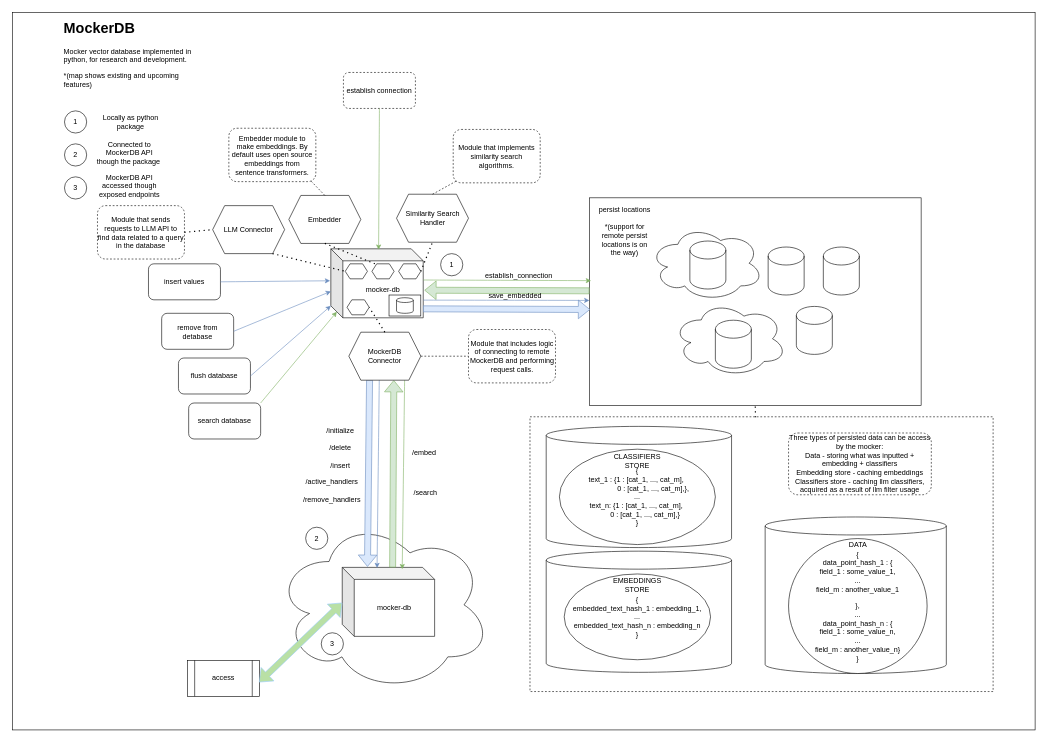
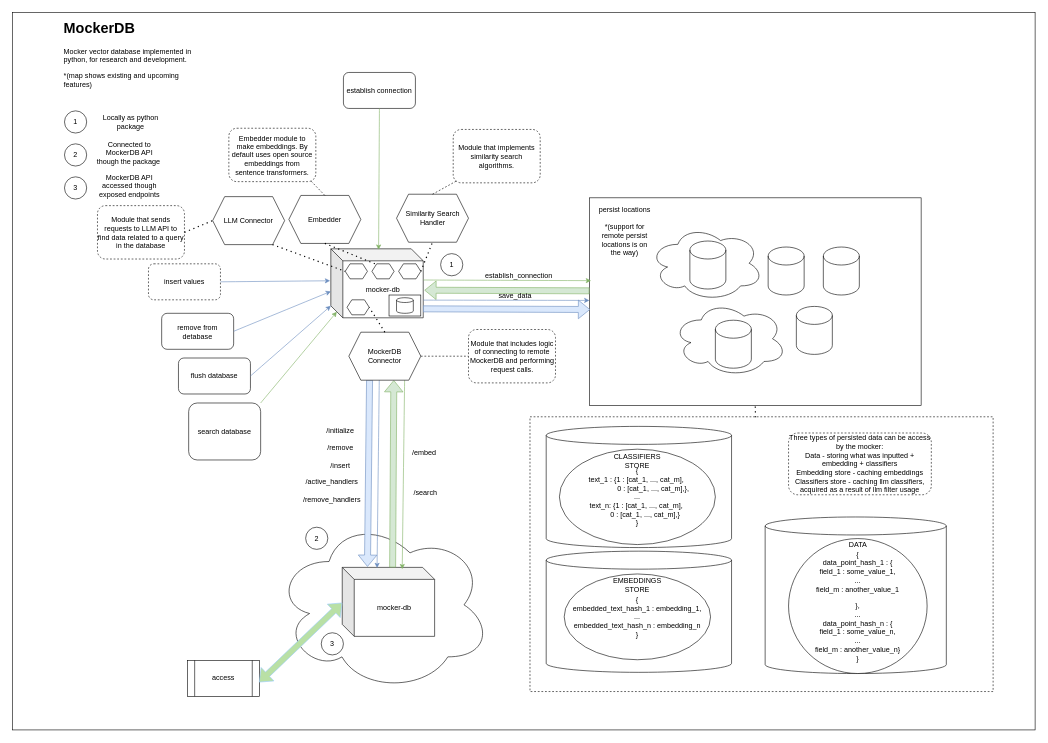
(380, 90) -> (380, 90)
(249, 230) -> (249, 221)
(185, 282) -> (185, 282)
(515, 296) -> (515, 296)
(225, 421) -> (225, 431)
(341, 448) -> (341, 448)
